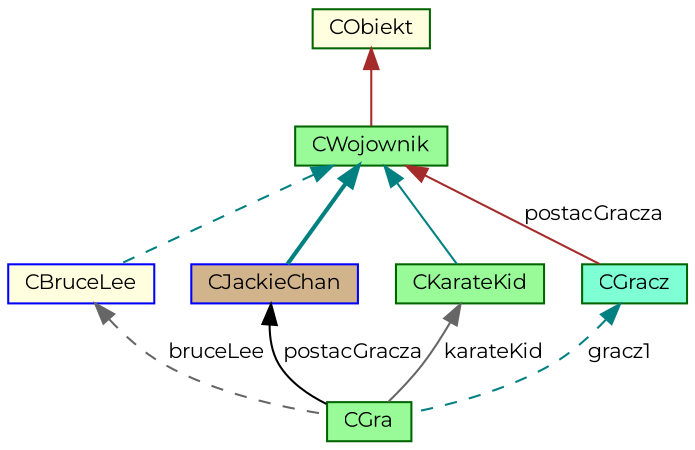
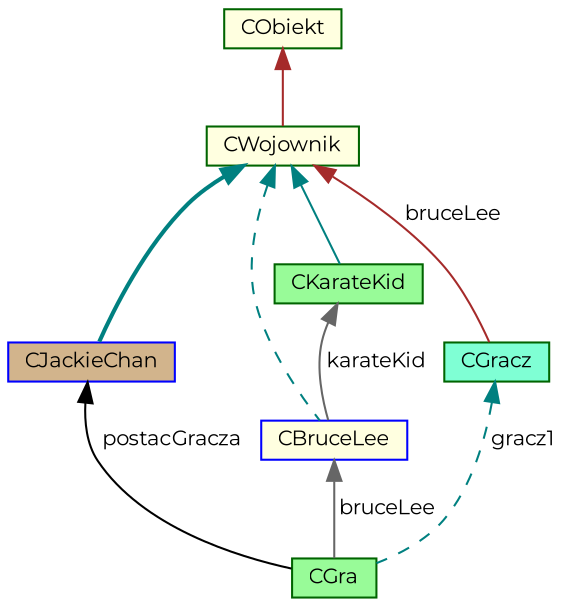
(371, 146) -> (283, 146)
(591, 215) -> (450, 215)
(422, 365) -> (320, 371)
(209, 385) -> (334, 520)
